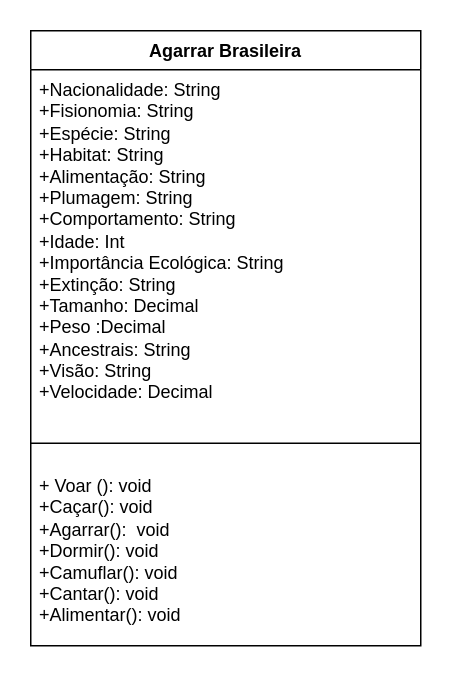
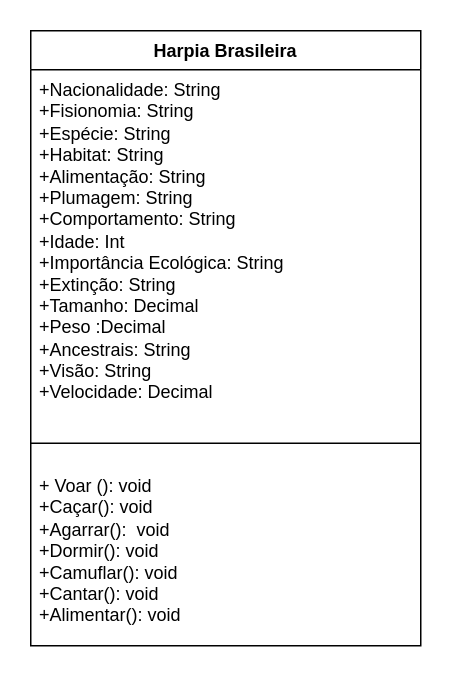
(226, 52) -> (226, 52)
